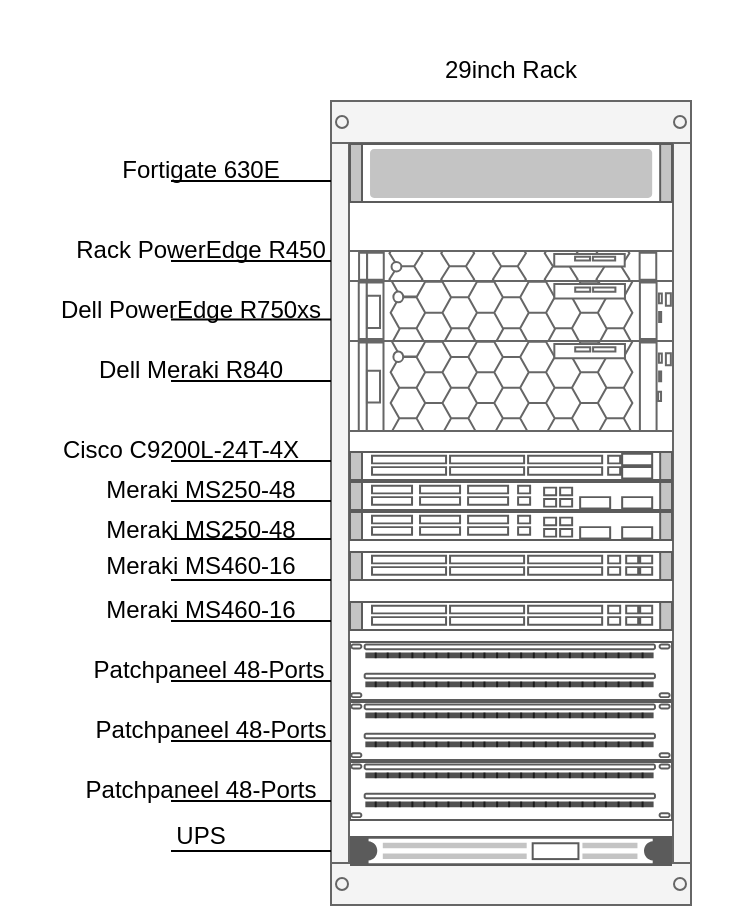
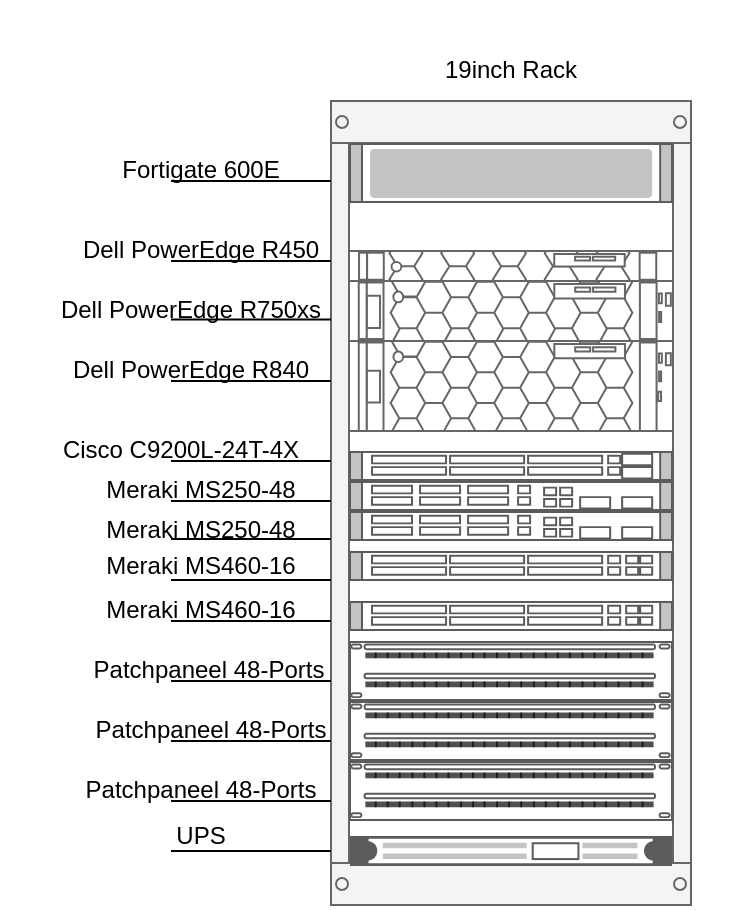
(512, 71) -> (512, 71)
(202, 171) -> (202, 171)
(202, 251) -> (202, 251)
(192, 371) -> (192, 371)
